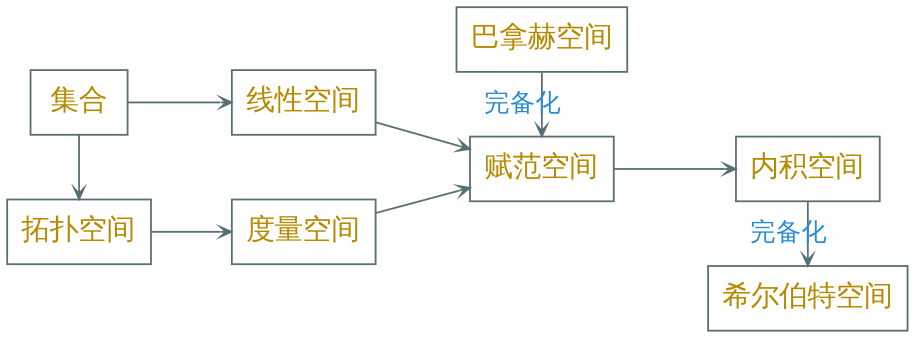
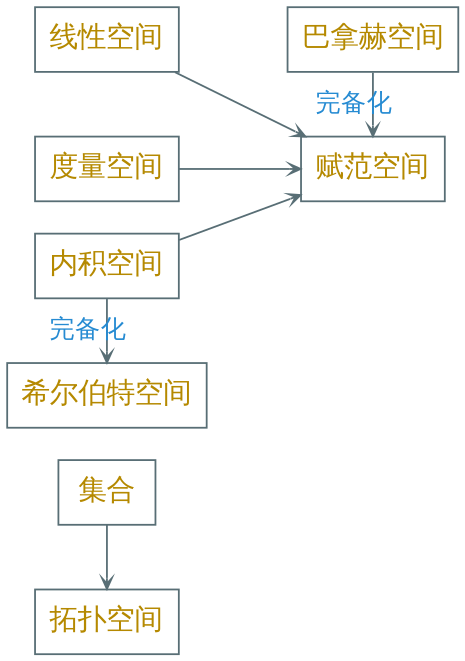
(174, 102) -> none
(669, 169) -> (235, 219)
(186, 232) -> none
